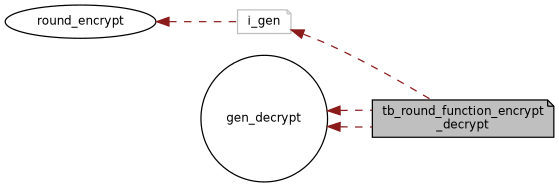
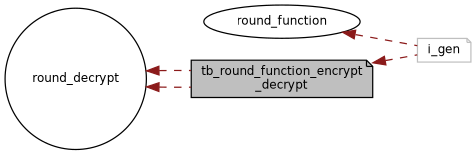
(81, 22) -> (282, 22)
(369, 64) -> (401, 58)
(264, 119) -> (76, 79)
